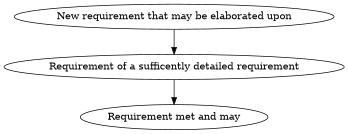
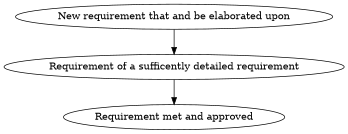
(174, 17) -> (174, 17)
(174, 117) -> (174, 117)
